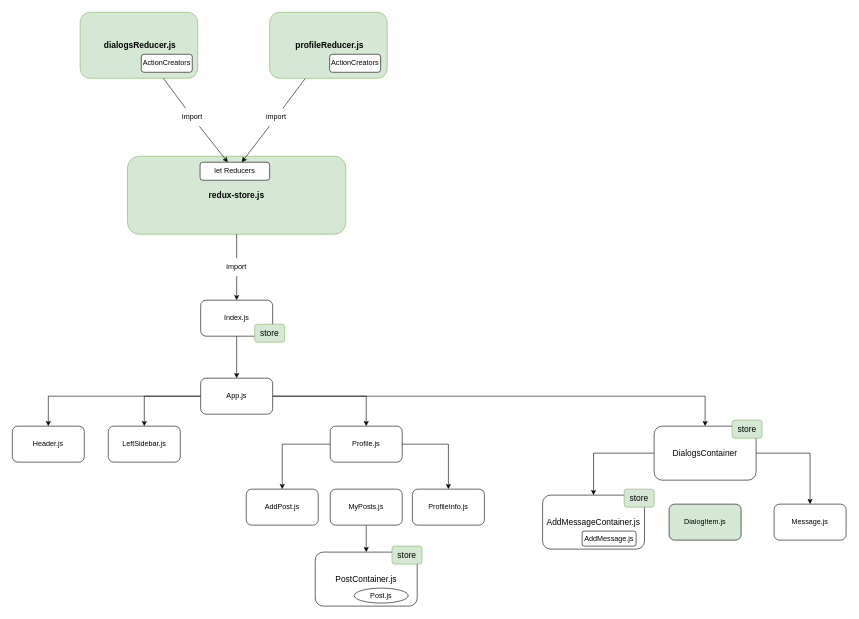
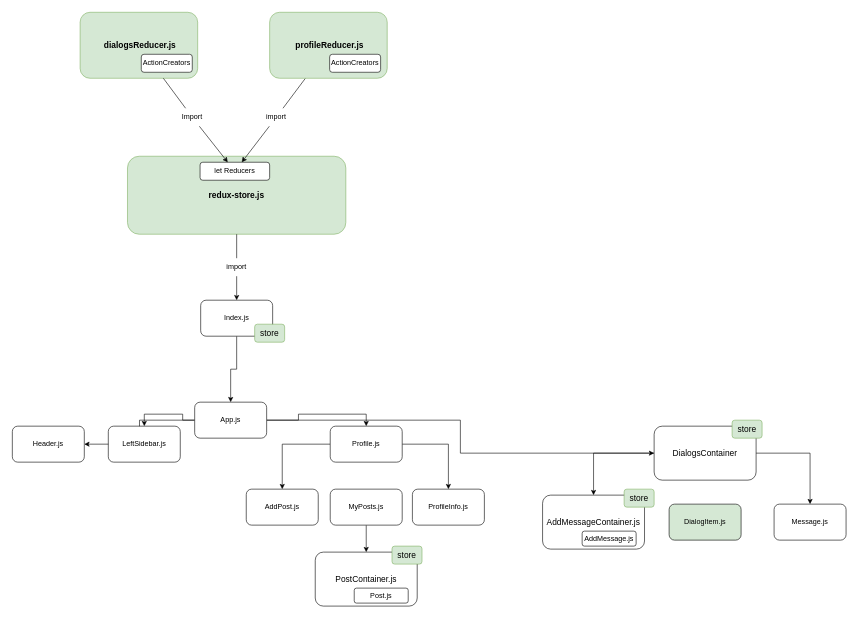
(237, 396) -> (231, 420)
(381, 596) -> (381, 596)
